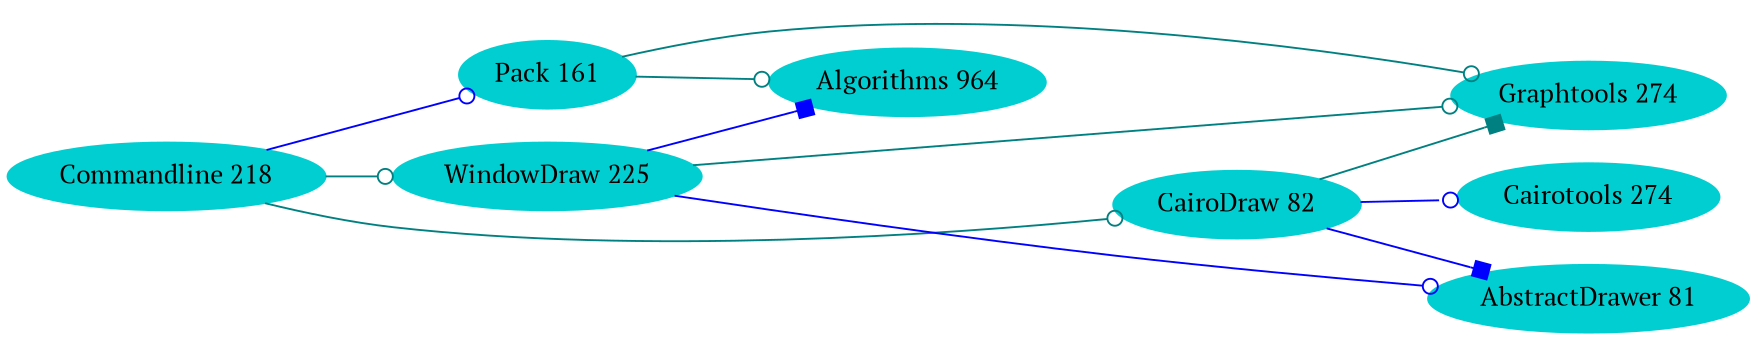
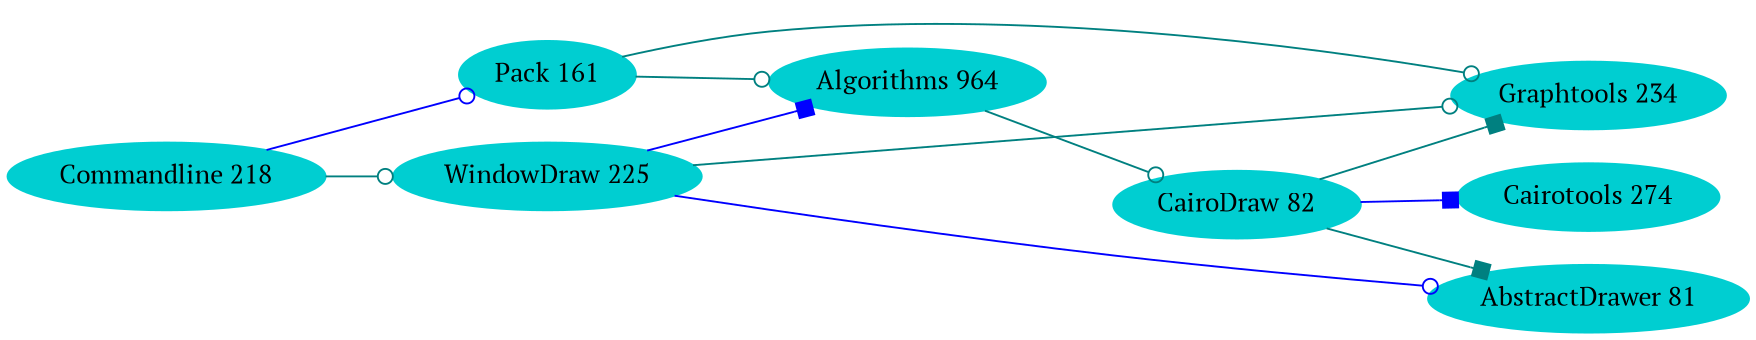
(1589, 95) -> (1589, 95)
(1400, 201) -> (1400, 201)
(685, 241) -> (1083, 147)
(1398, 248) -> (1398, 248)
